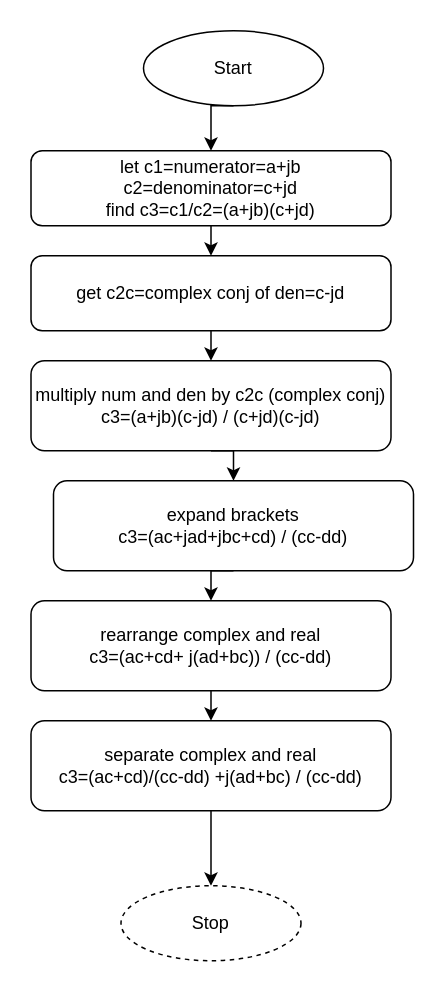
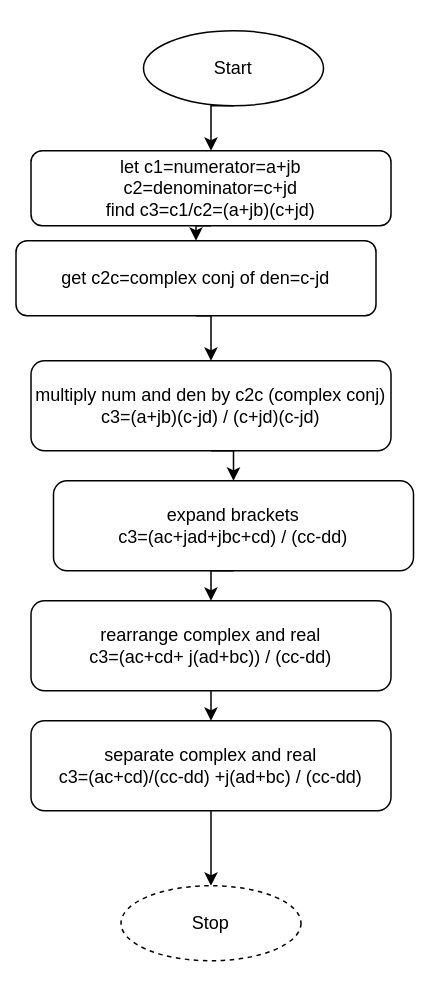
(211, 293) -> (196, 278)
